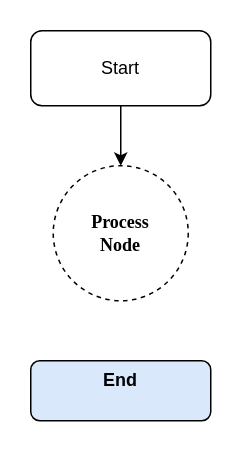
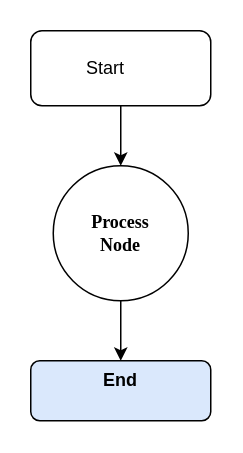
(121, 68) -> (106, 68)
(121, 233) -> (121, 233)
none -> (121, 326)
